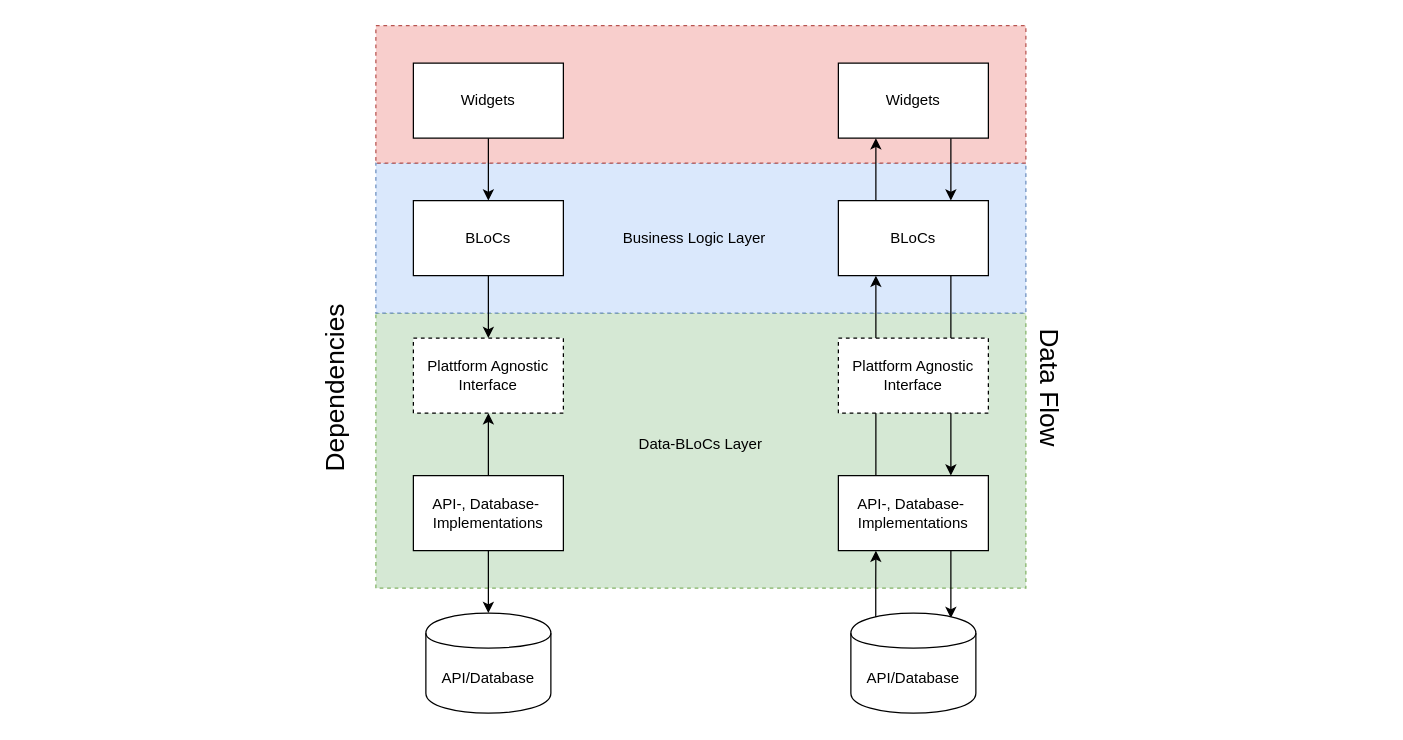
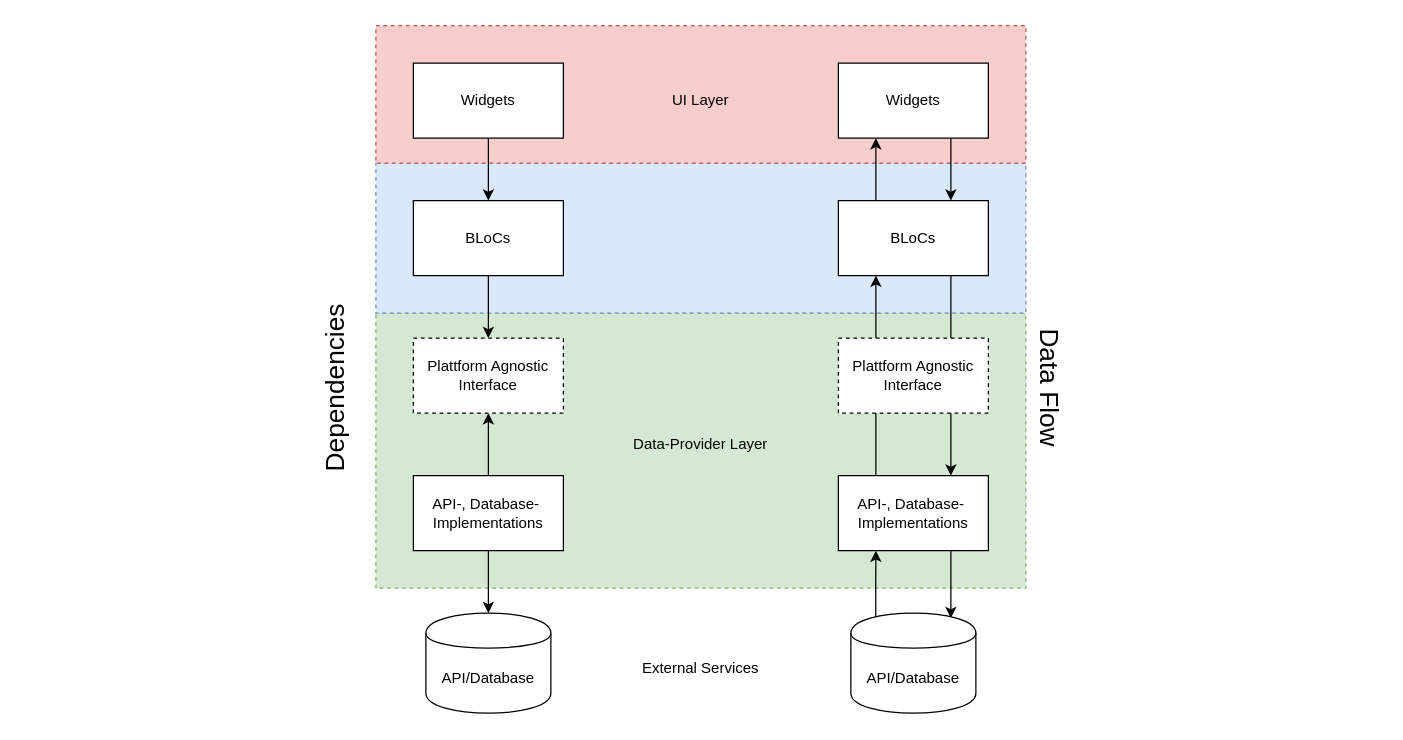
none -> (701, 101)
(694, 238) -> none
(701, 444) -> (701, 444)
none -> (701, 663)
